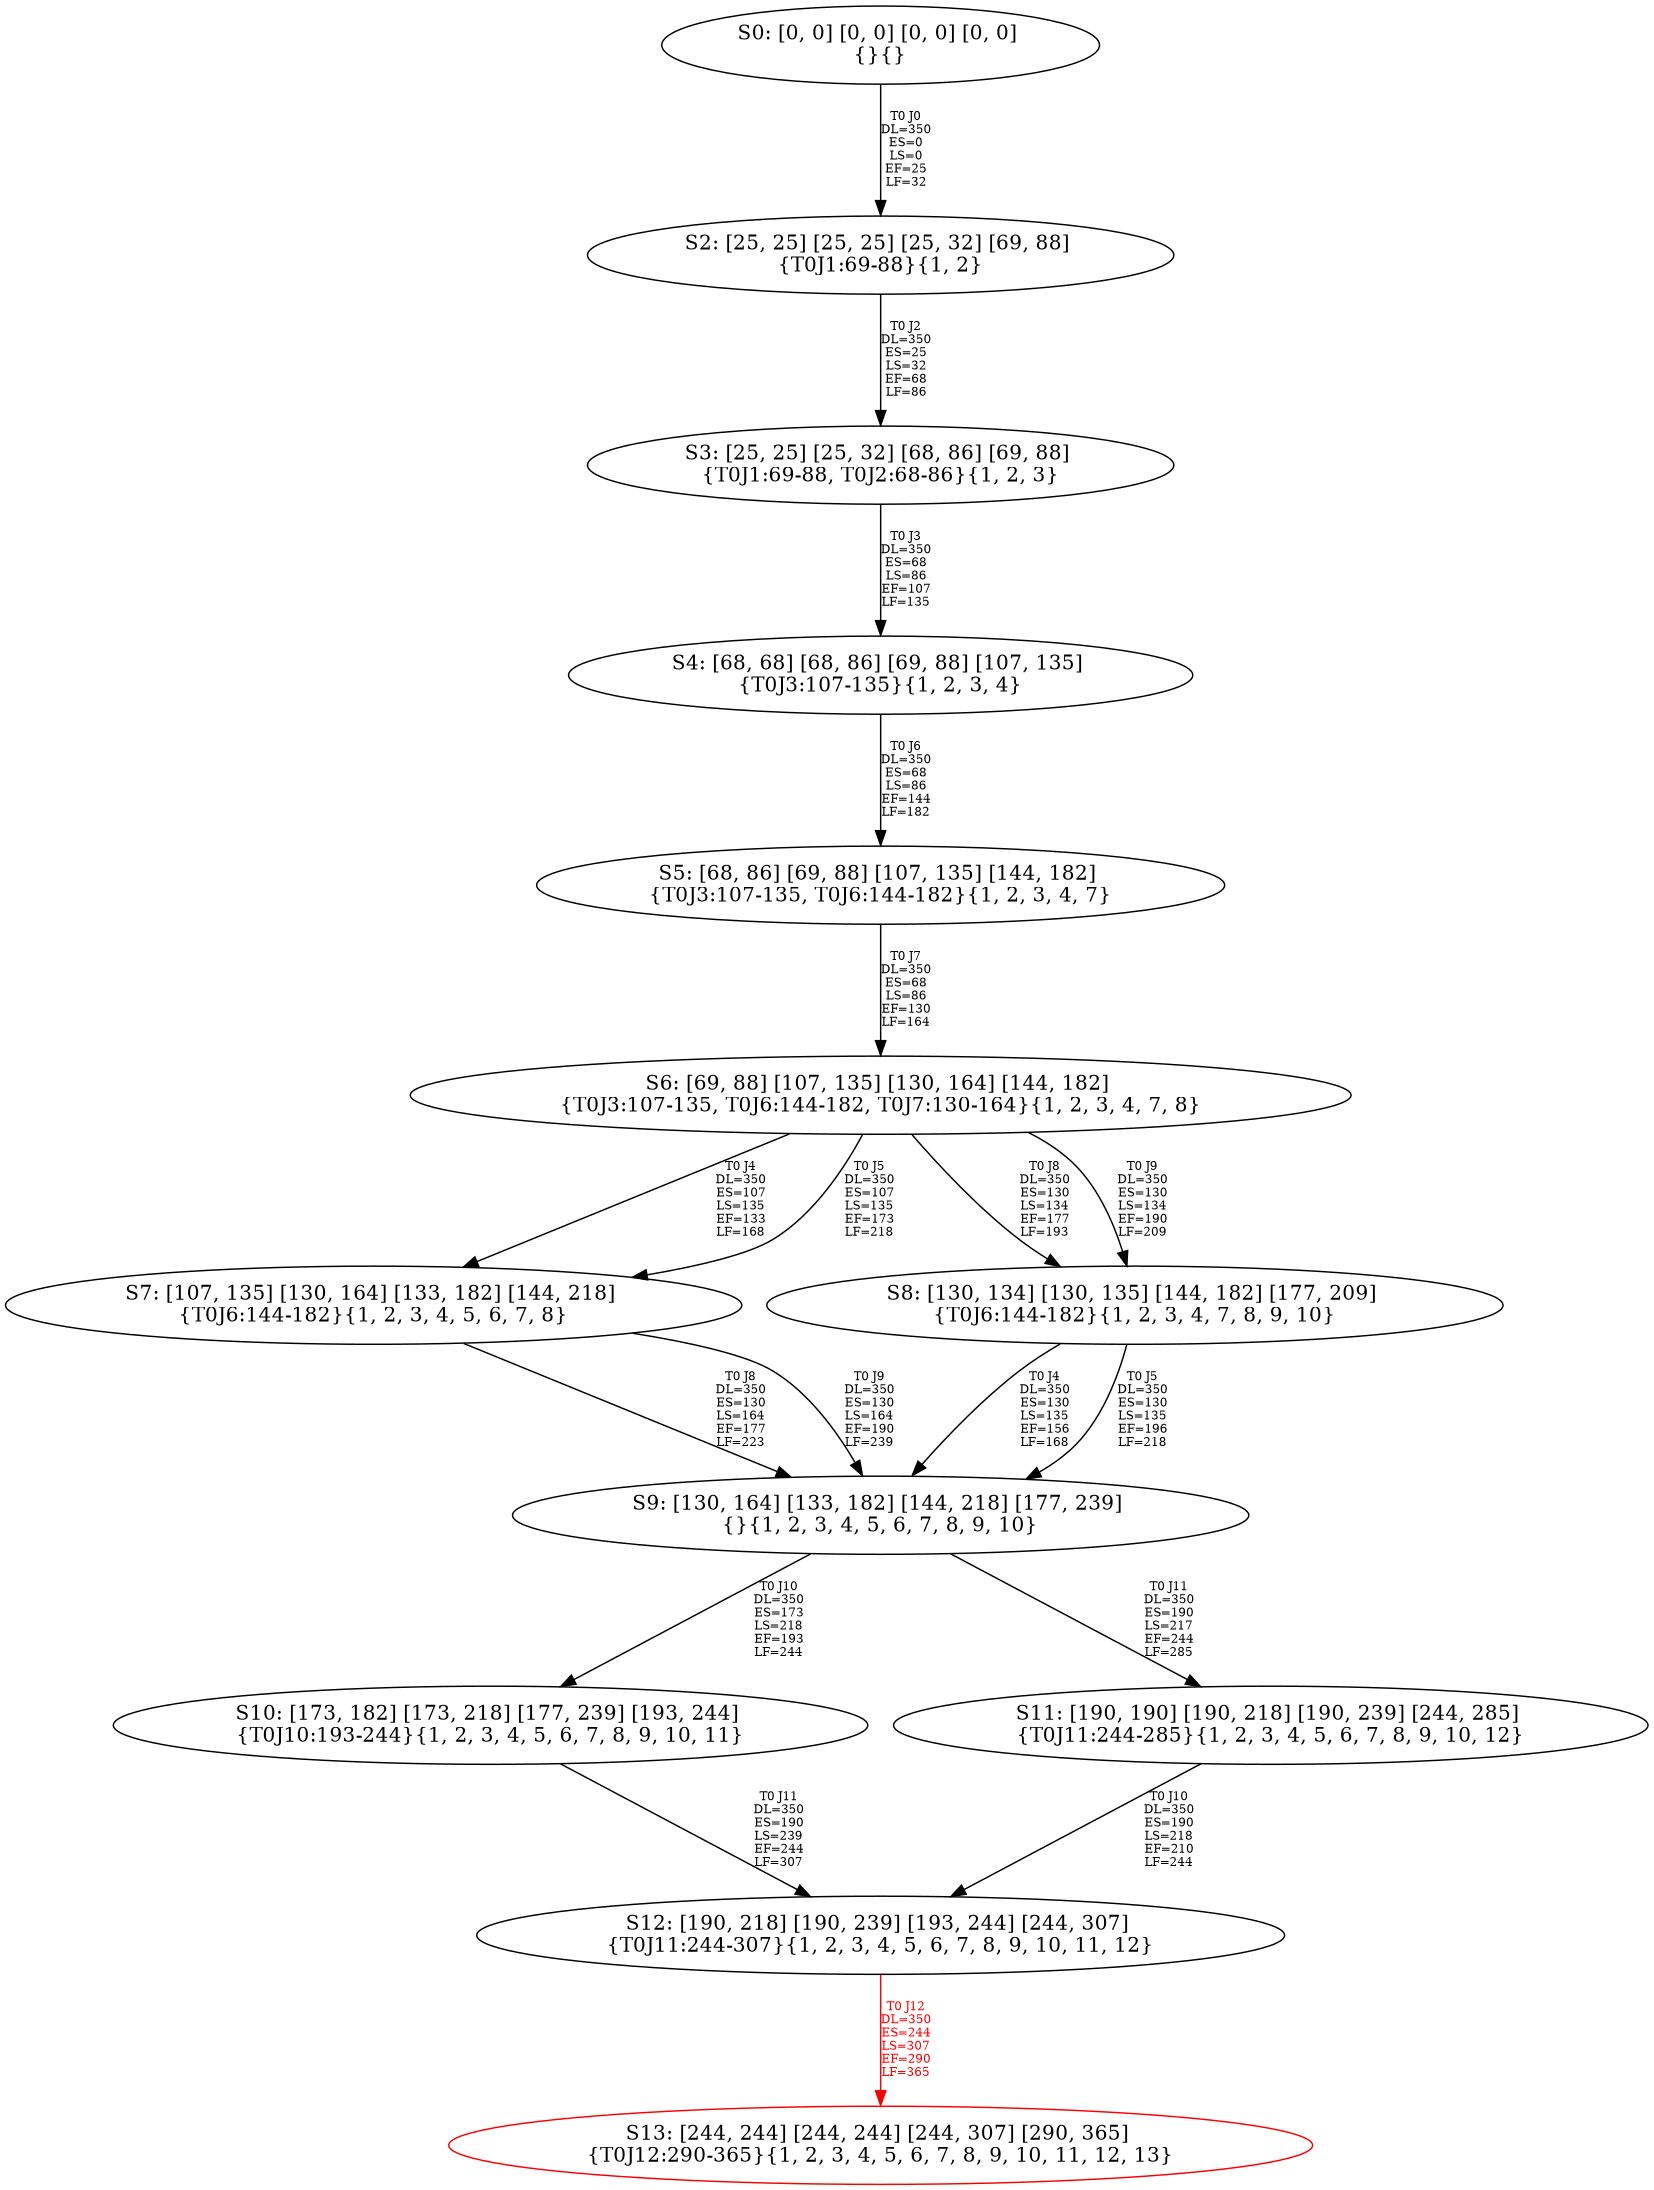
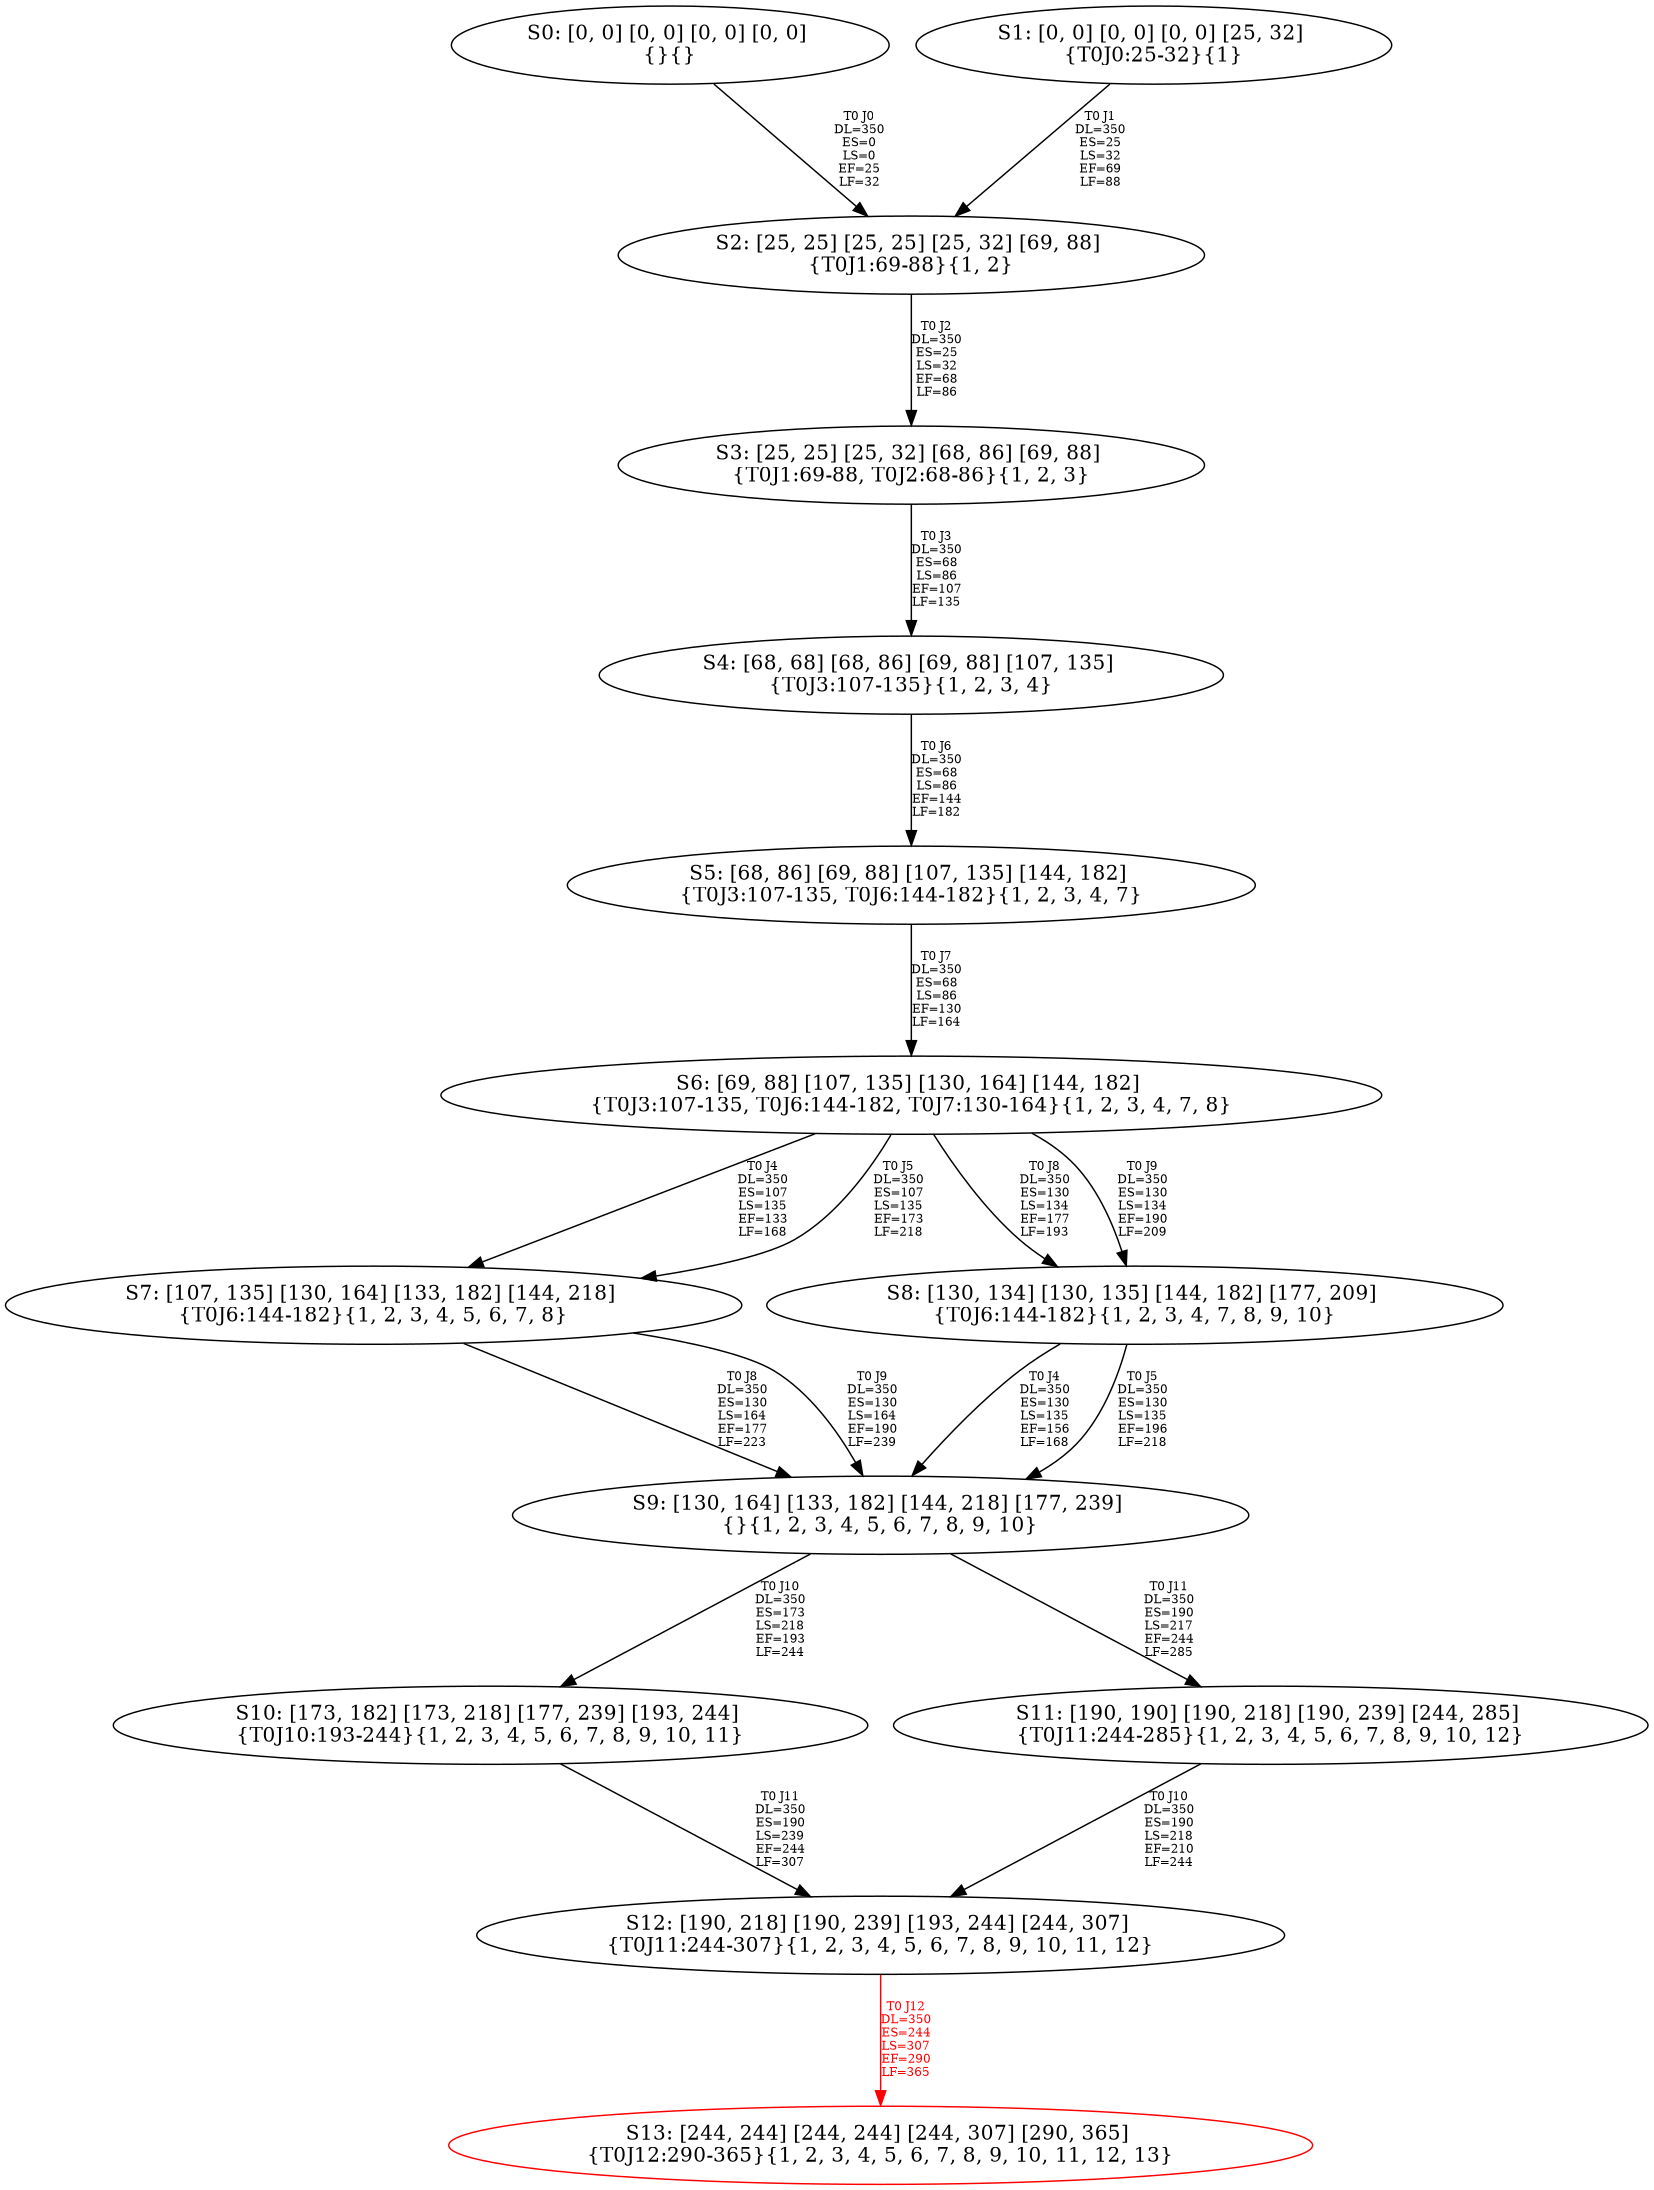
none -> (1154, 45)
